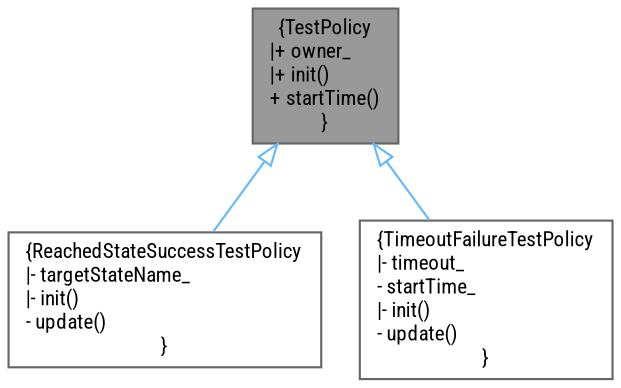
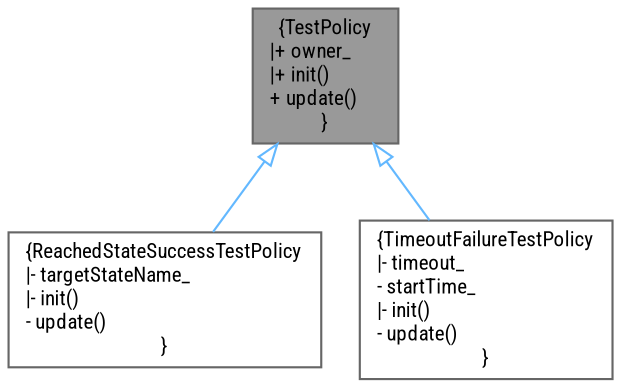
(326, 76) -> (326, 76)
